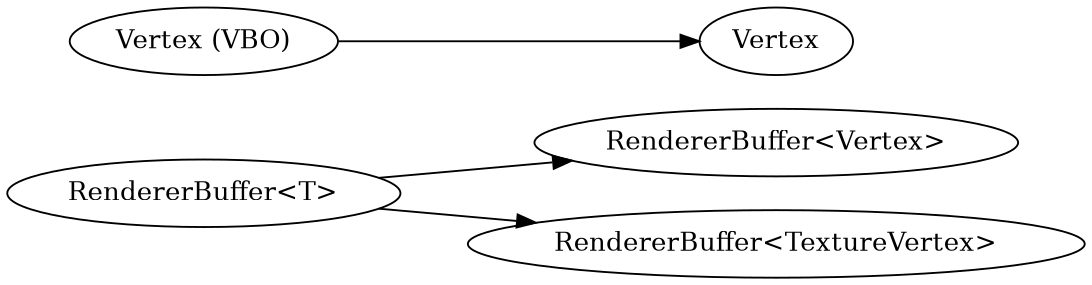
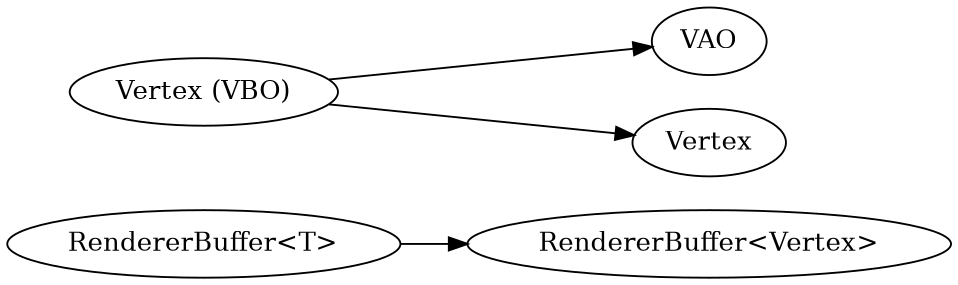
none -> (709, 41)
(776, 244) -> none
